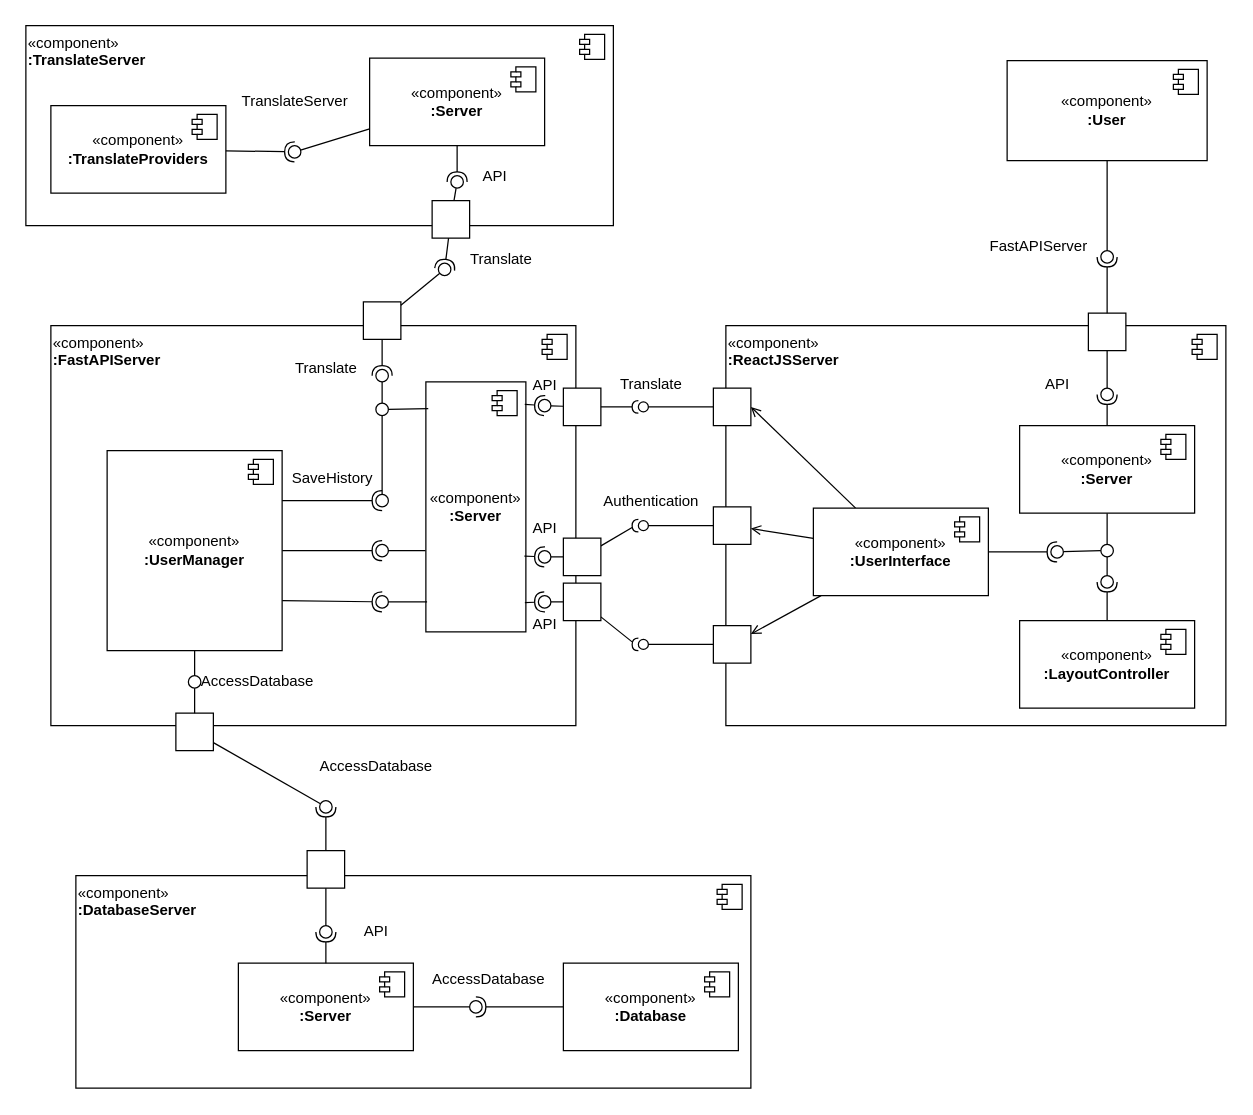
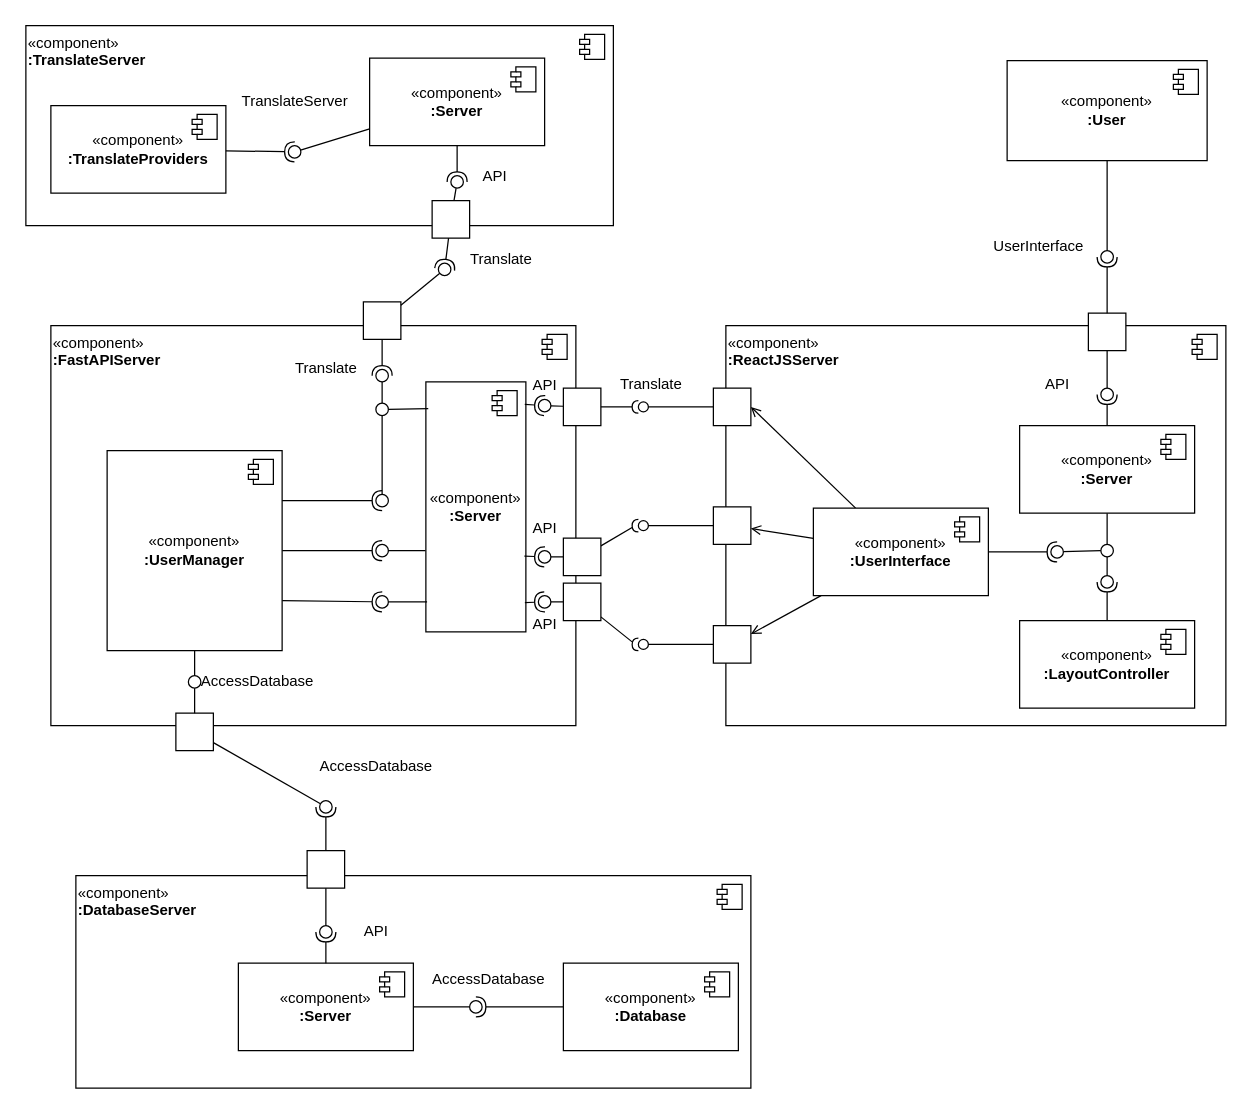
(1039, 247) -> (1039, 247)
(332, 478) -> none
(651, 502) -> none
